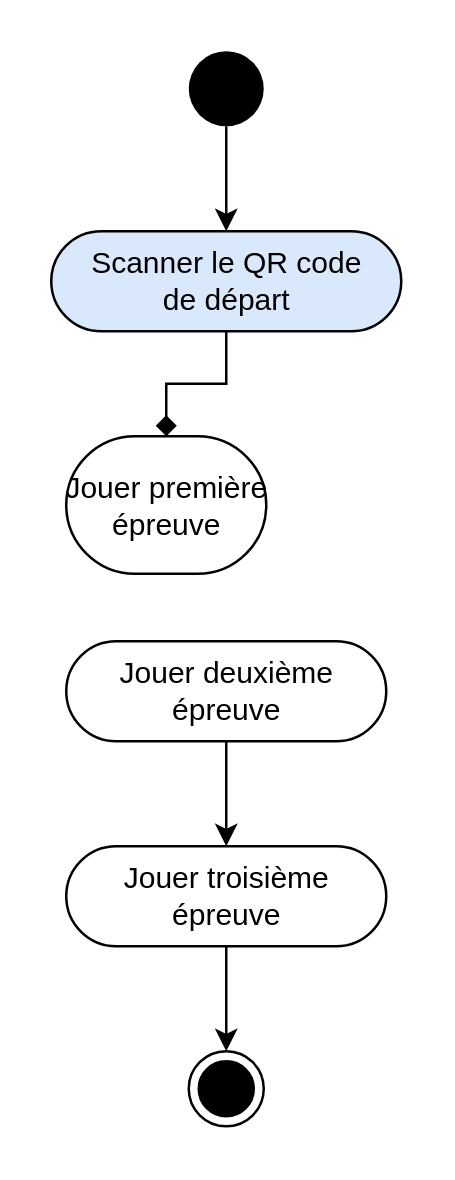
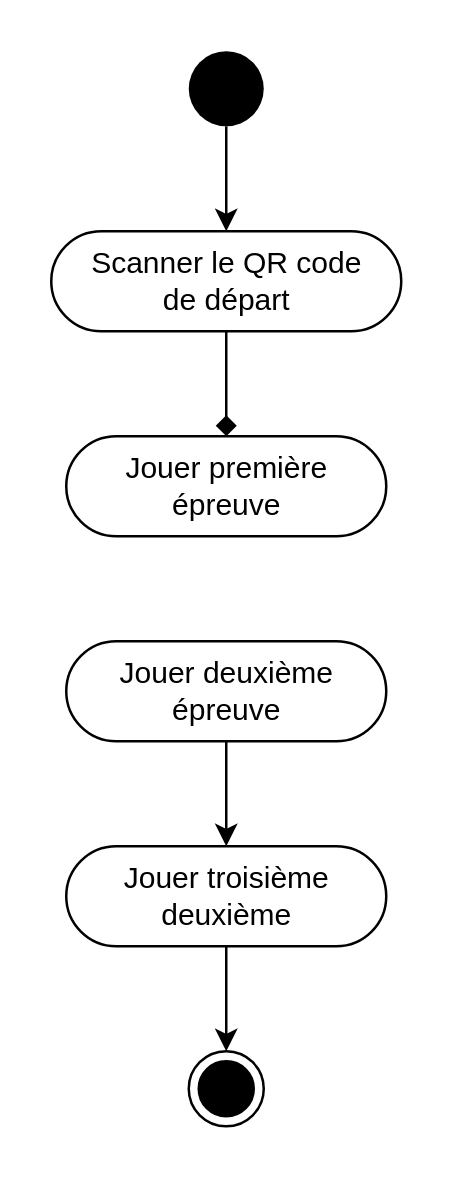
(226, 281) -> (226, 281)
(166, 505) -> (226, 486)
(228, 896) -> (228, 896)
